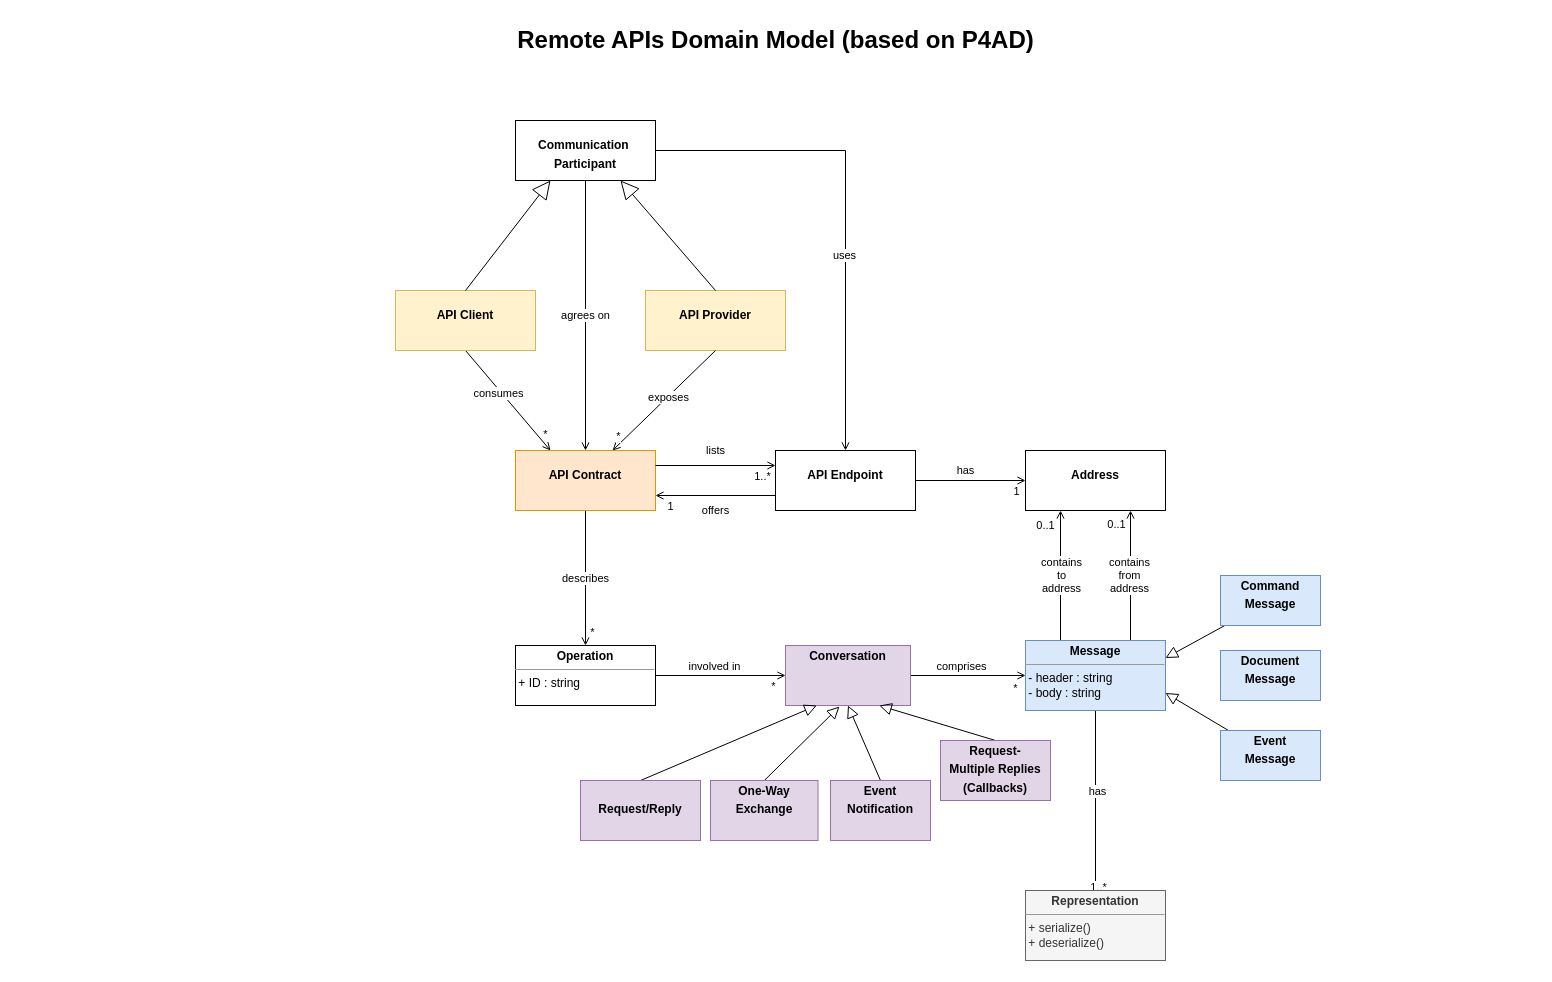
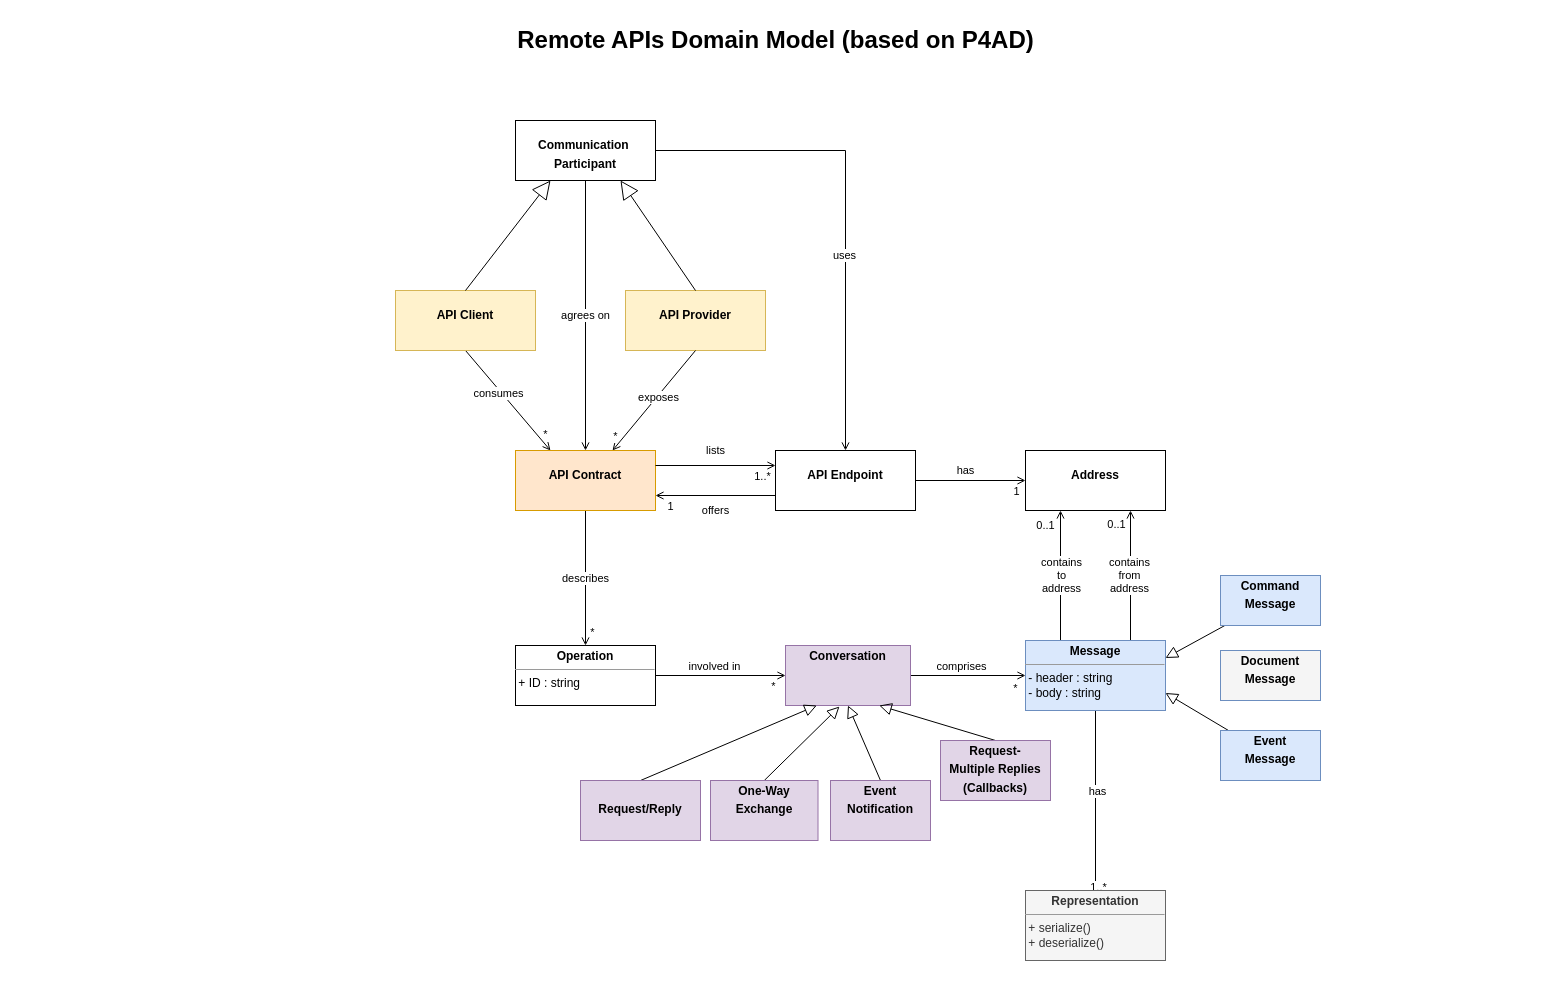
(716, 321) -> (696, 321)
(1271, 676) -> (1271, 676)
